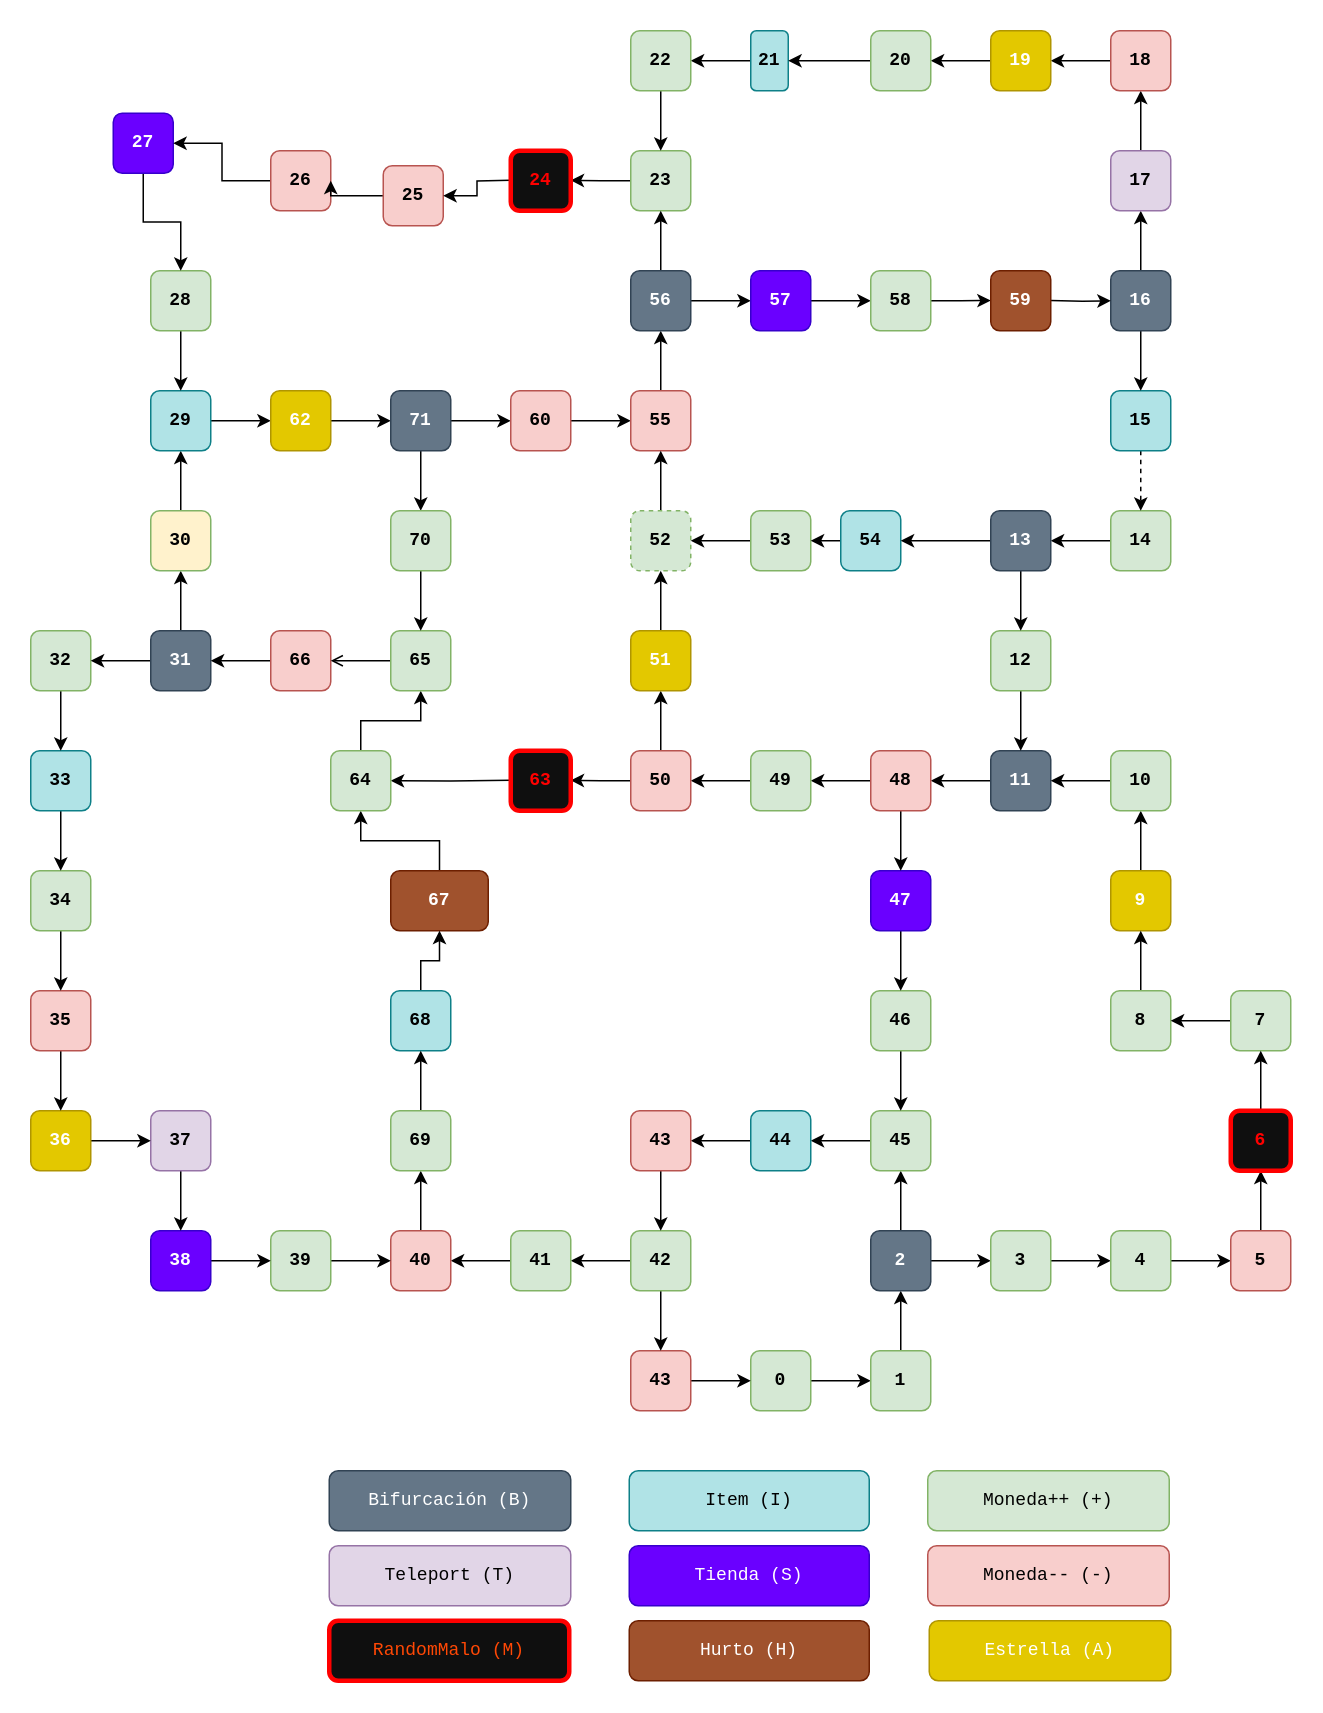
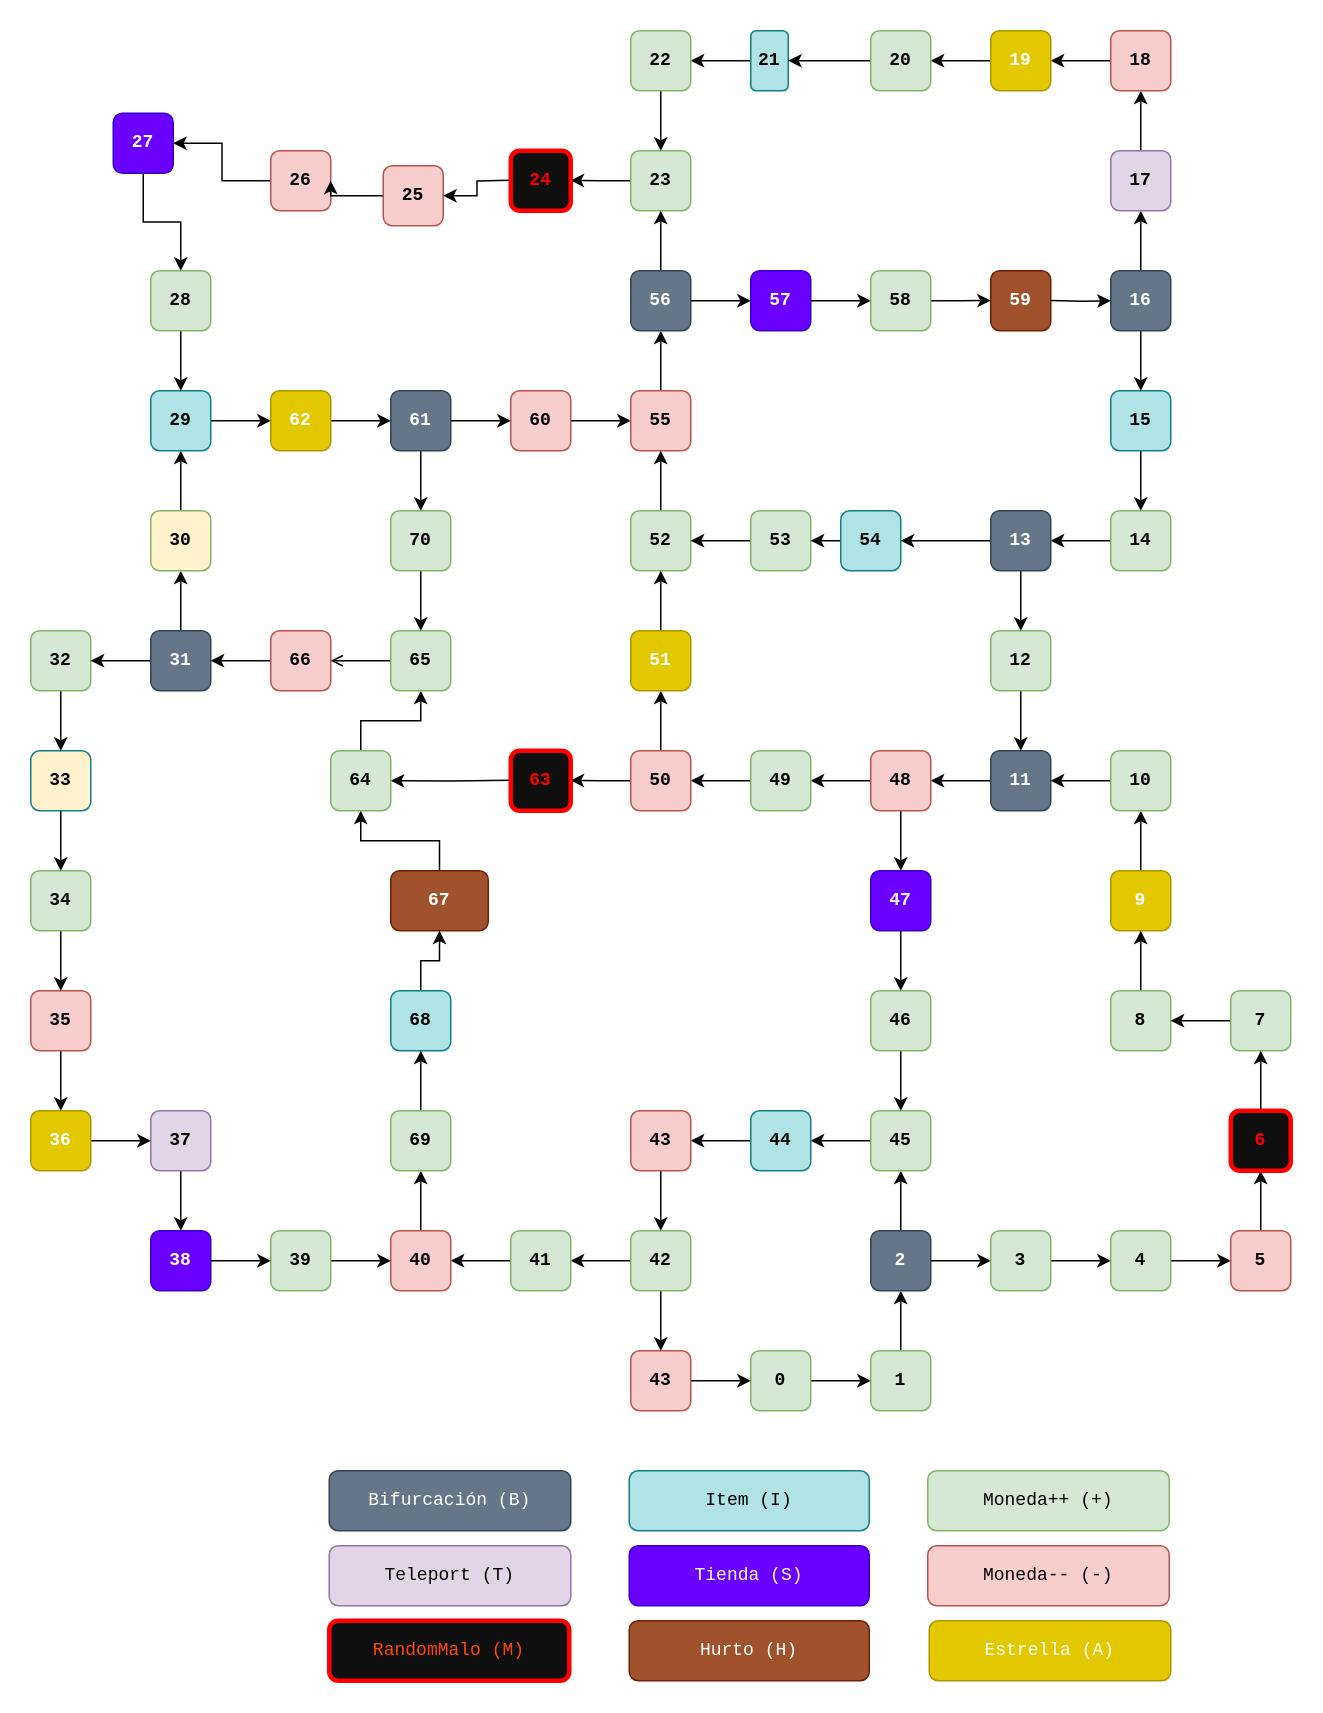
(421, 421) -> (421, 421)
(1141, 475) -> (1141, 475)
(661, 541) -> (661, 541)
(61, 781) -> (61, 781)
